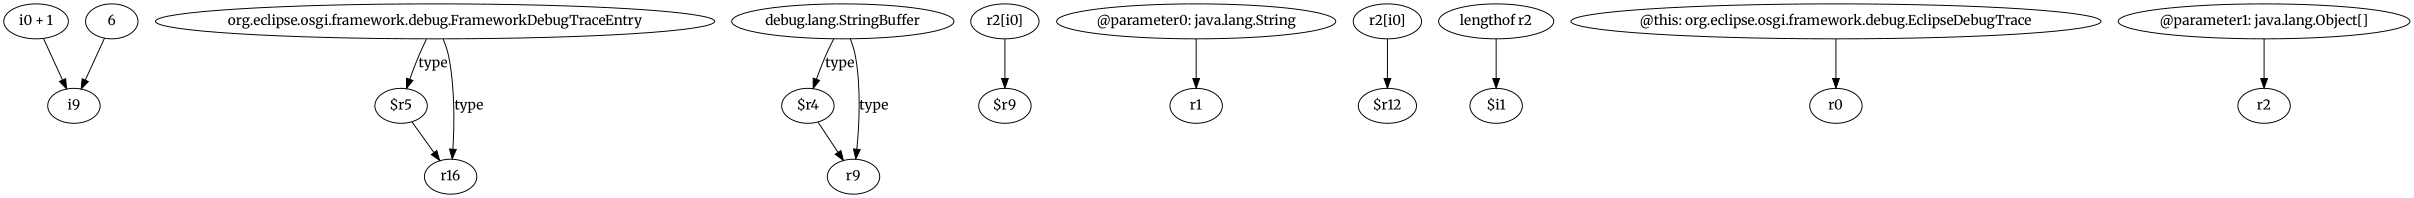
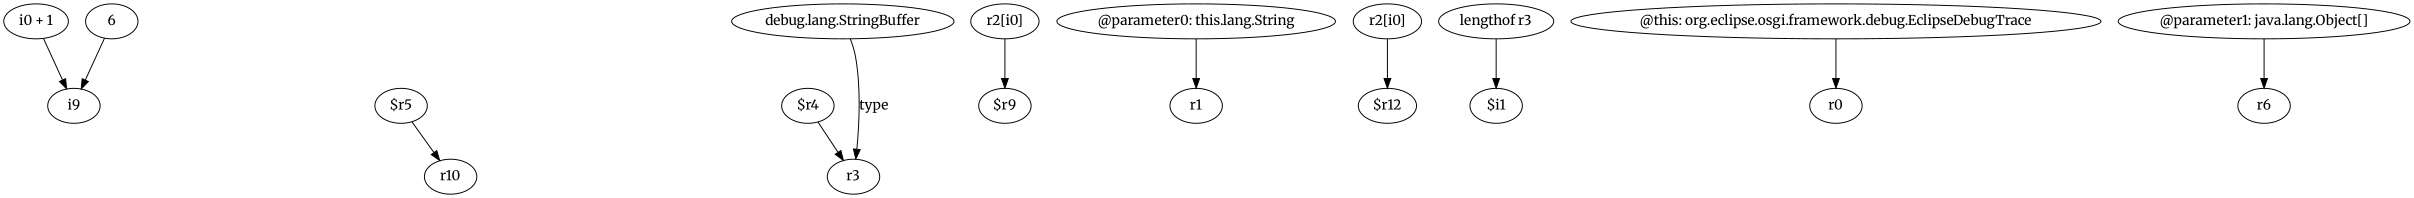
(435, 21) -> none
(1196, 21) -> (1196, 21)
(1496, 21) -> (1496, 21)
(824, 59) -> none
(2264, 106) -> (2264, 106)
(451, 177) -> (451, 177)
(854, 177) -> (854, 177)
